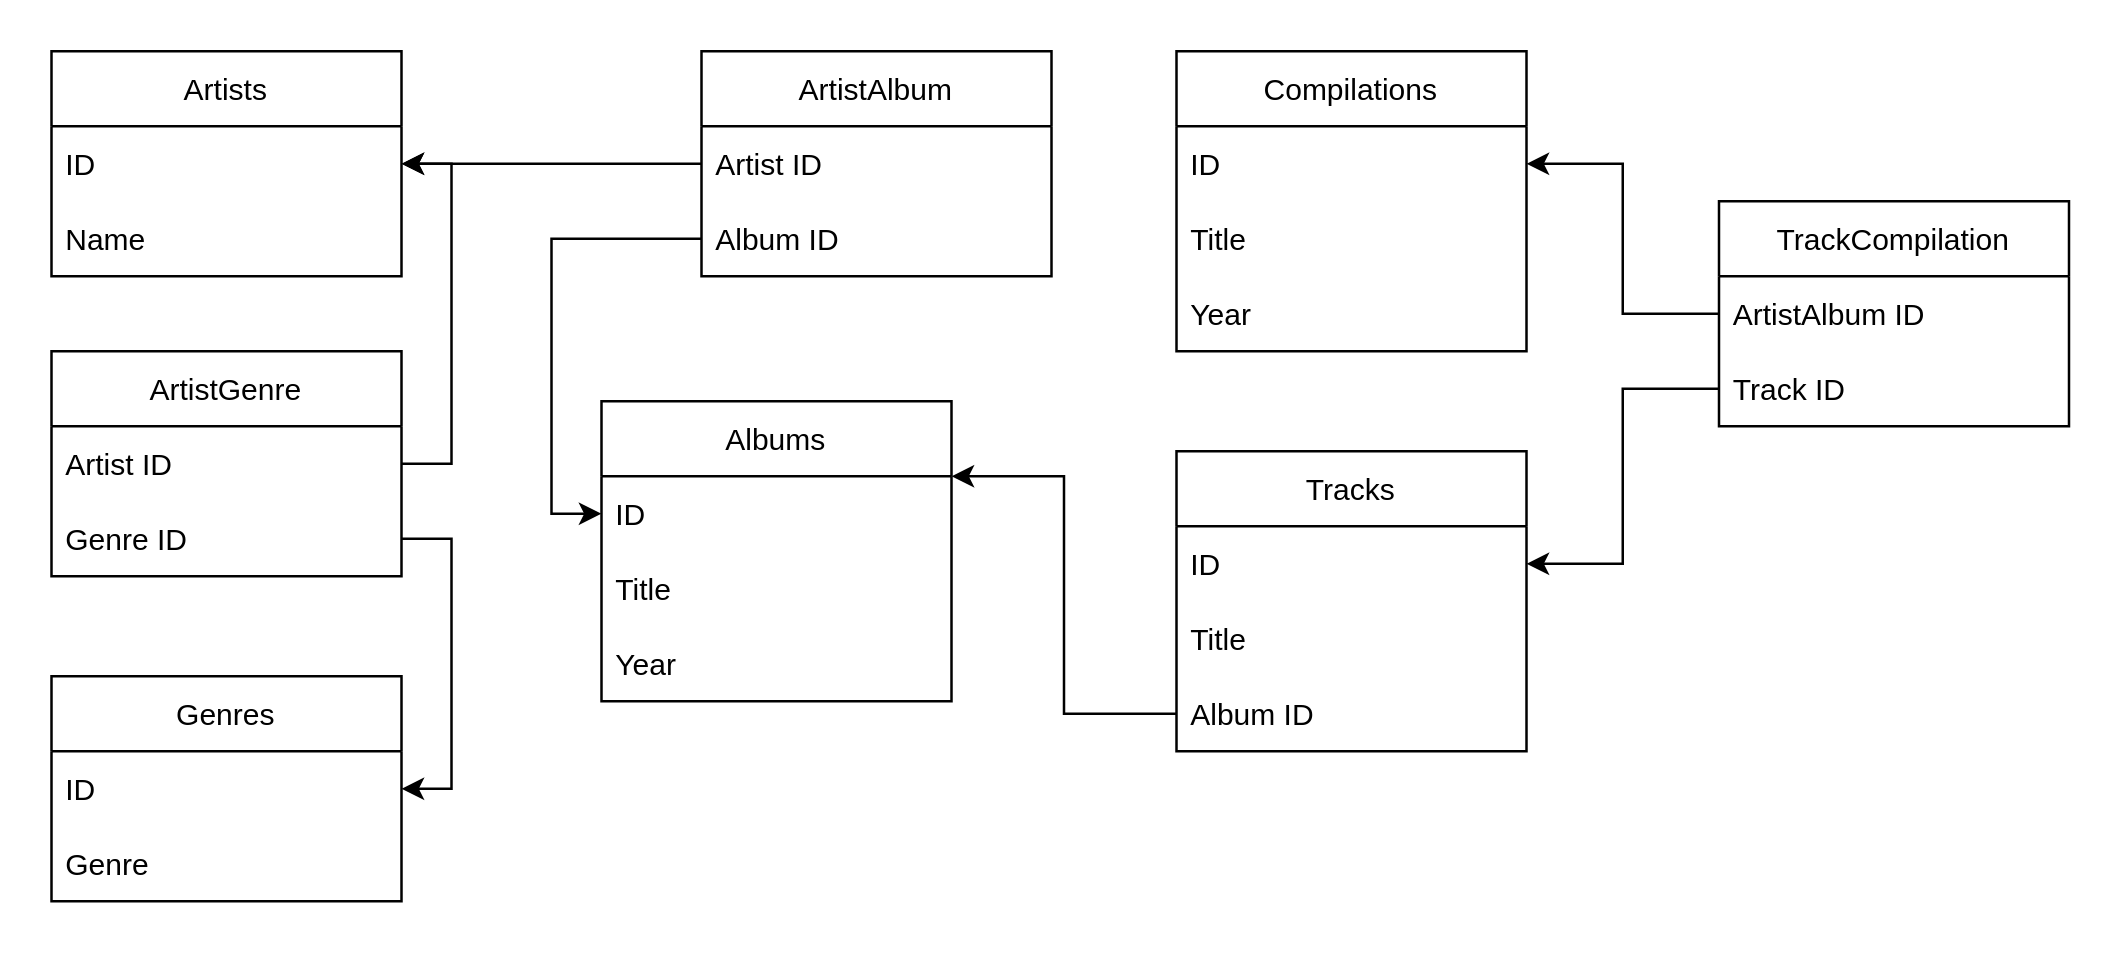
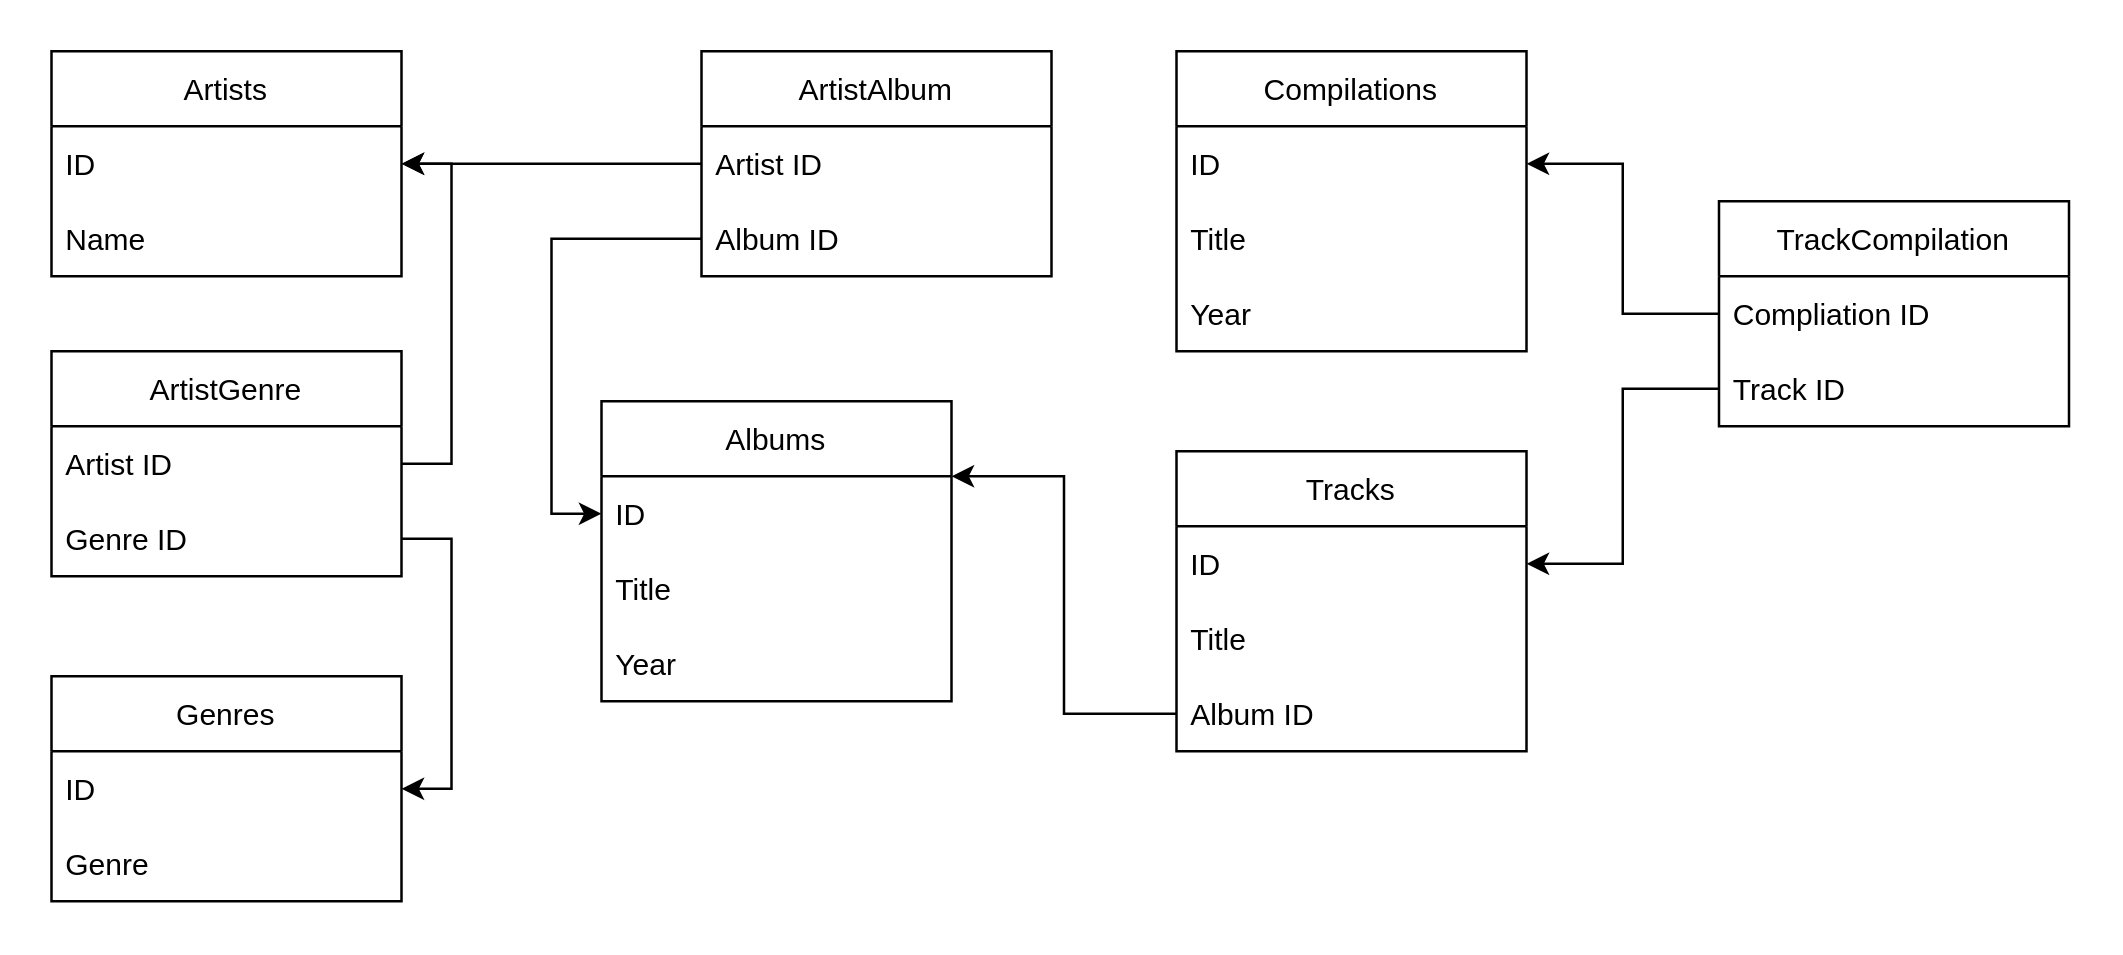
(1838, 315) -> (1835, 315)
